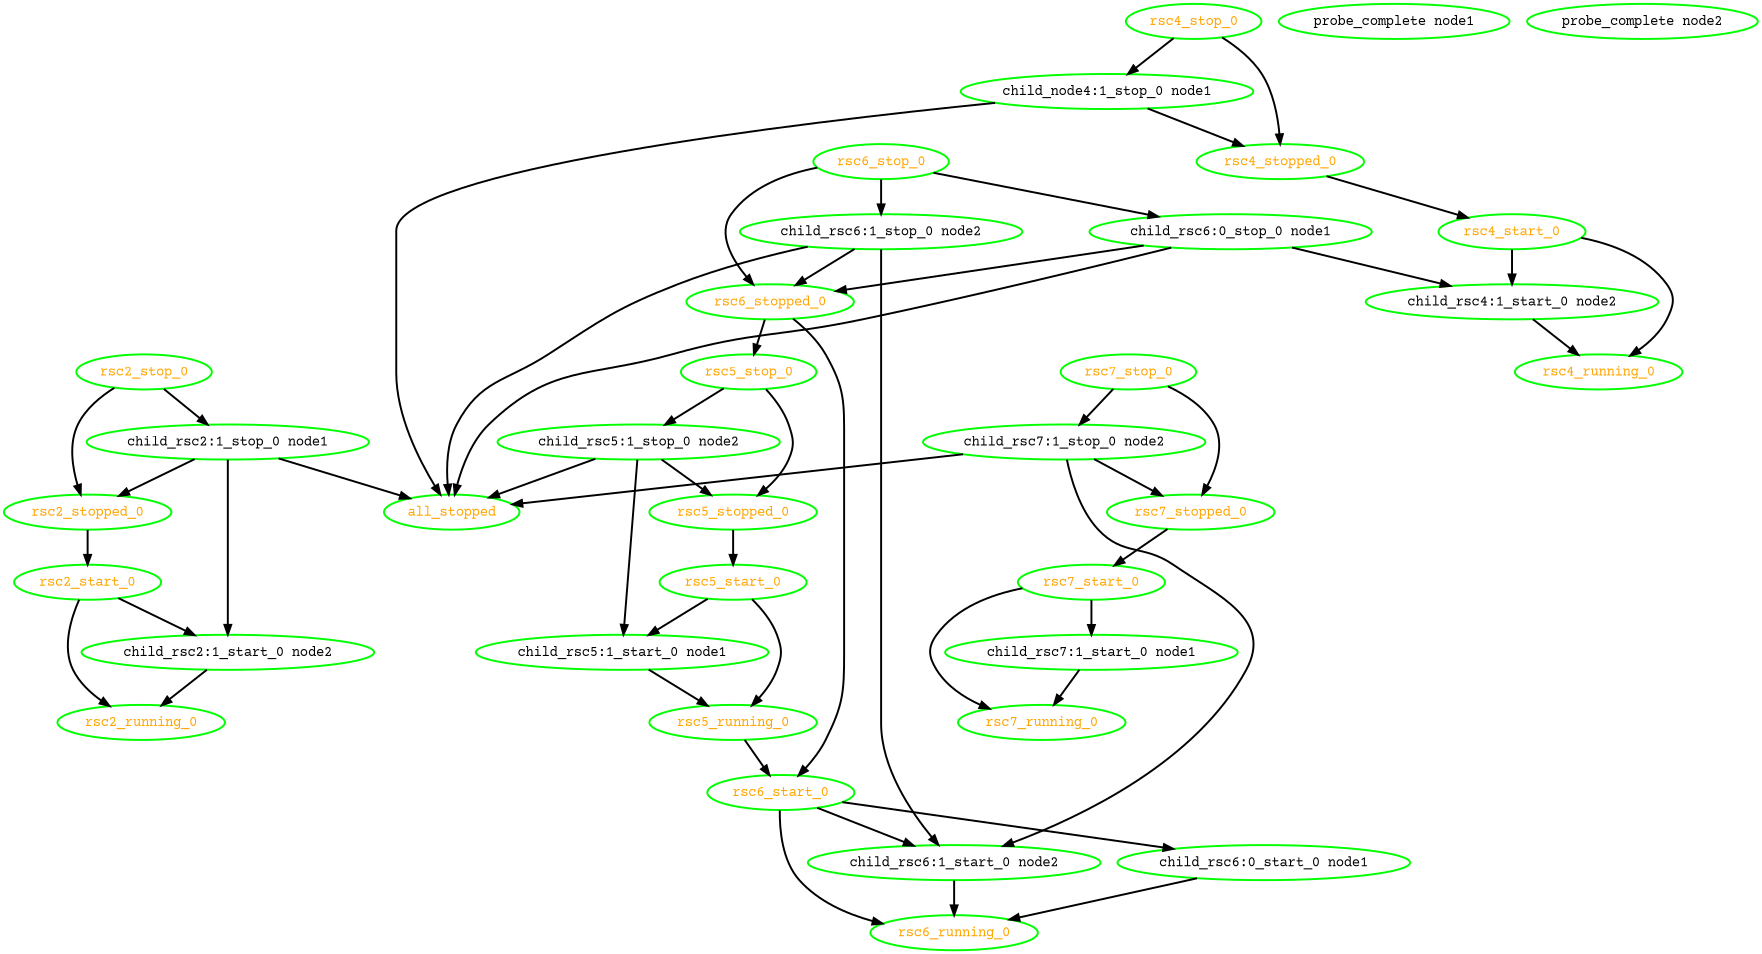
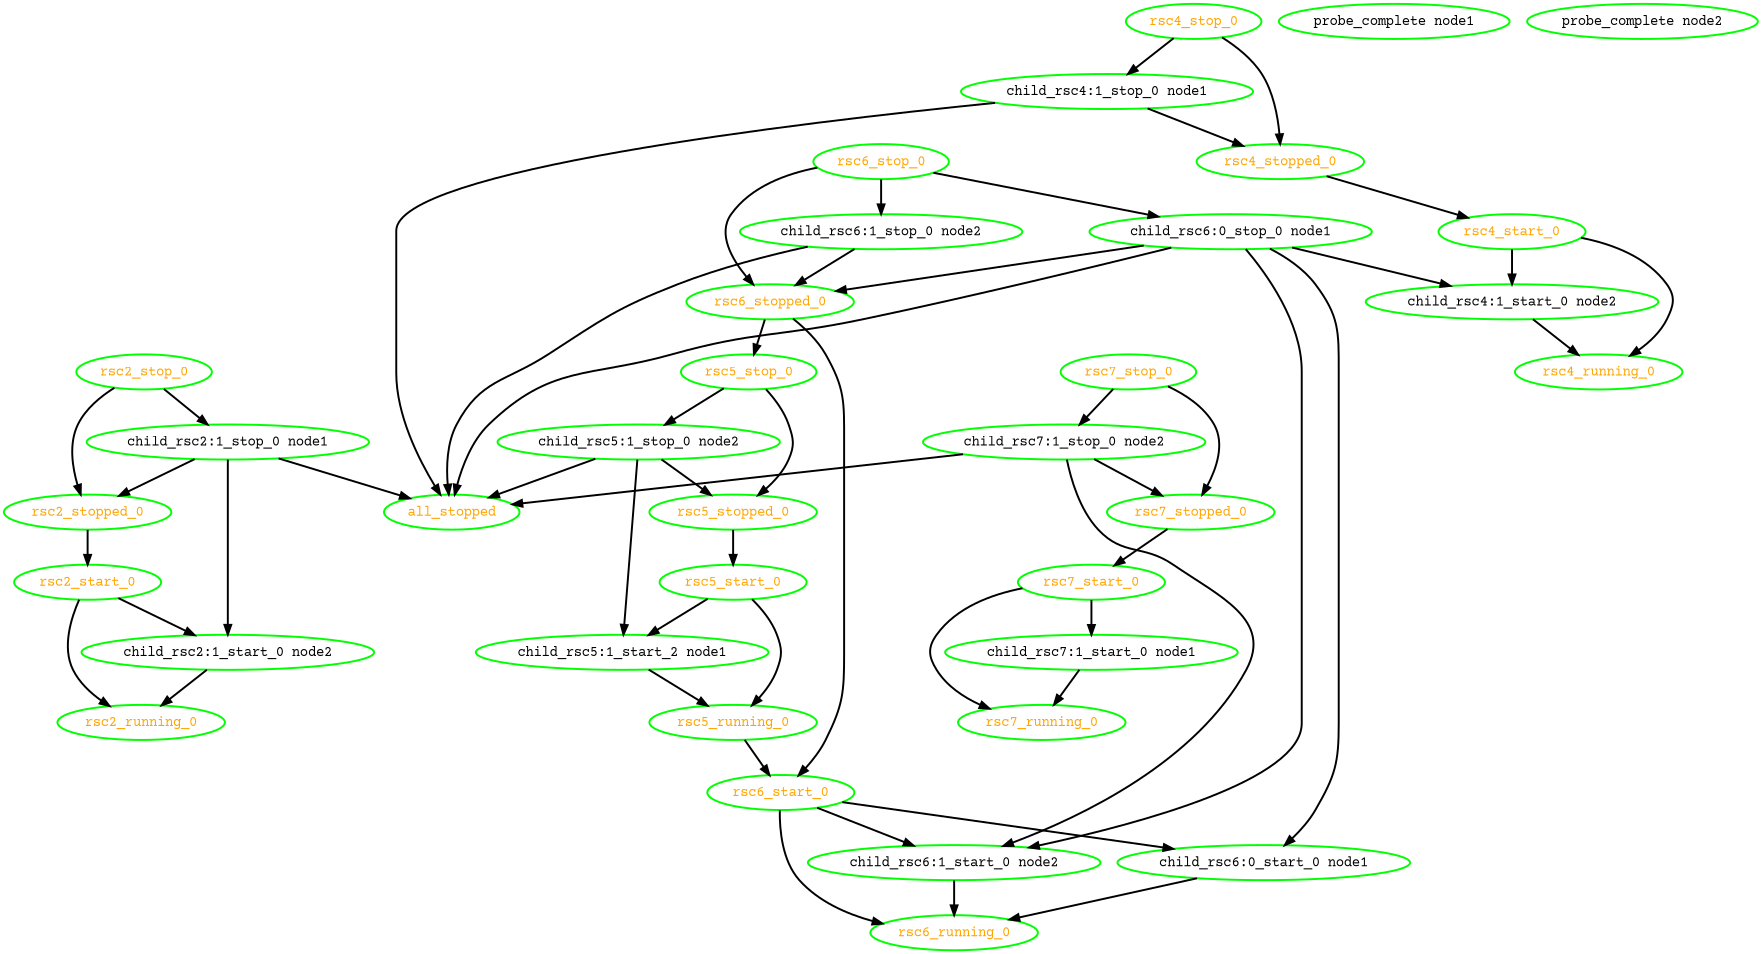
(1107, 92) -> (1107, 92)
none -> (1339, 536)
(881, 550) -> (1302, 629)
(622, 652) -> (622, 652)
